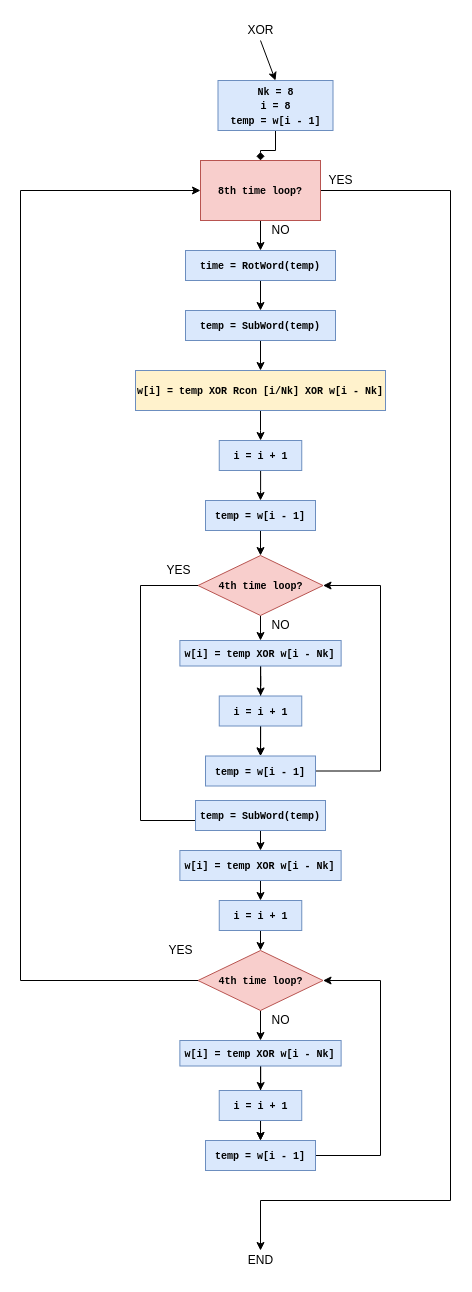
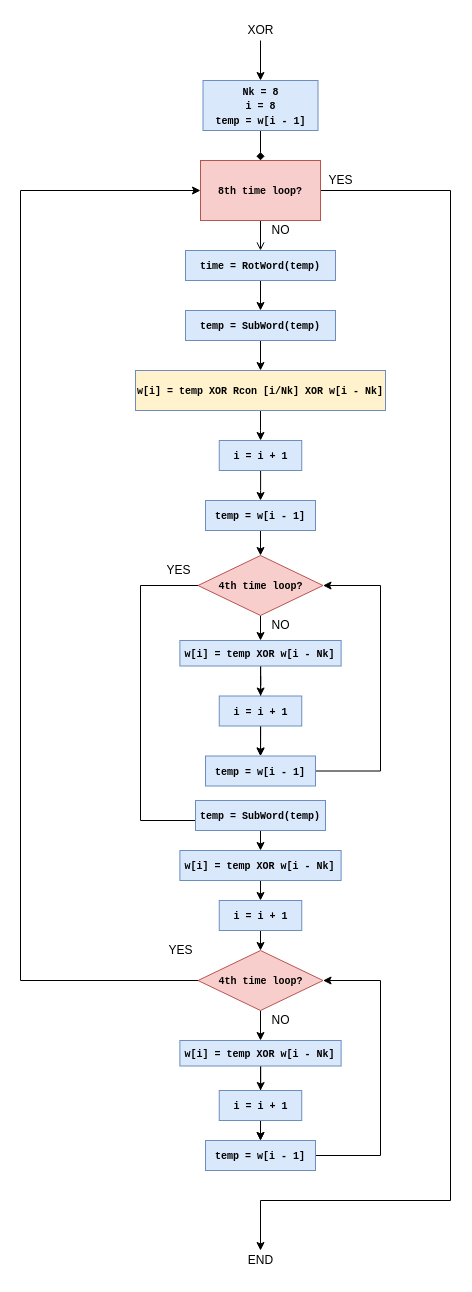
(276, 106) -> (261, 106)
(261, 242) -> (261, 244)
